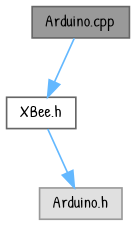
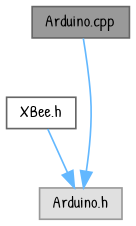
(64, 60) -> (91, 105)
